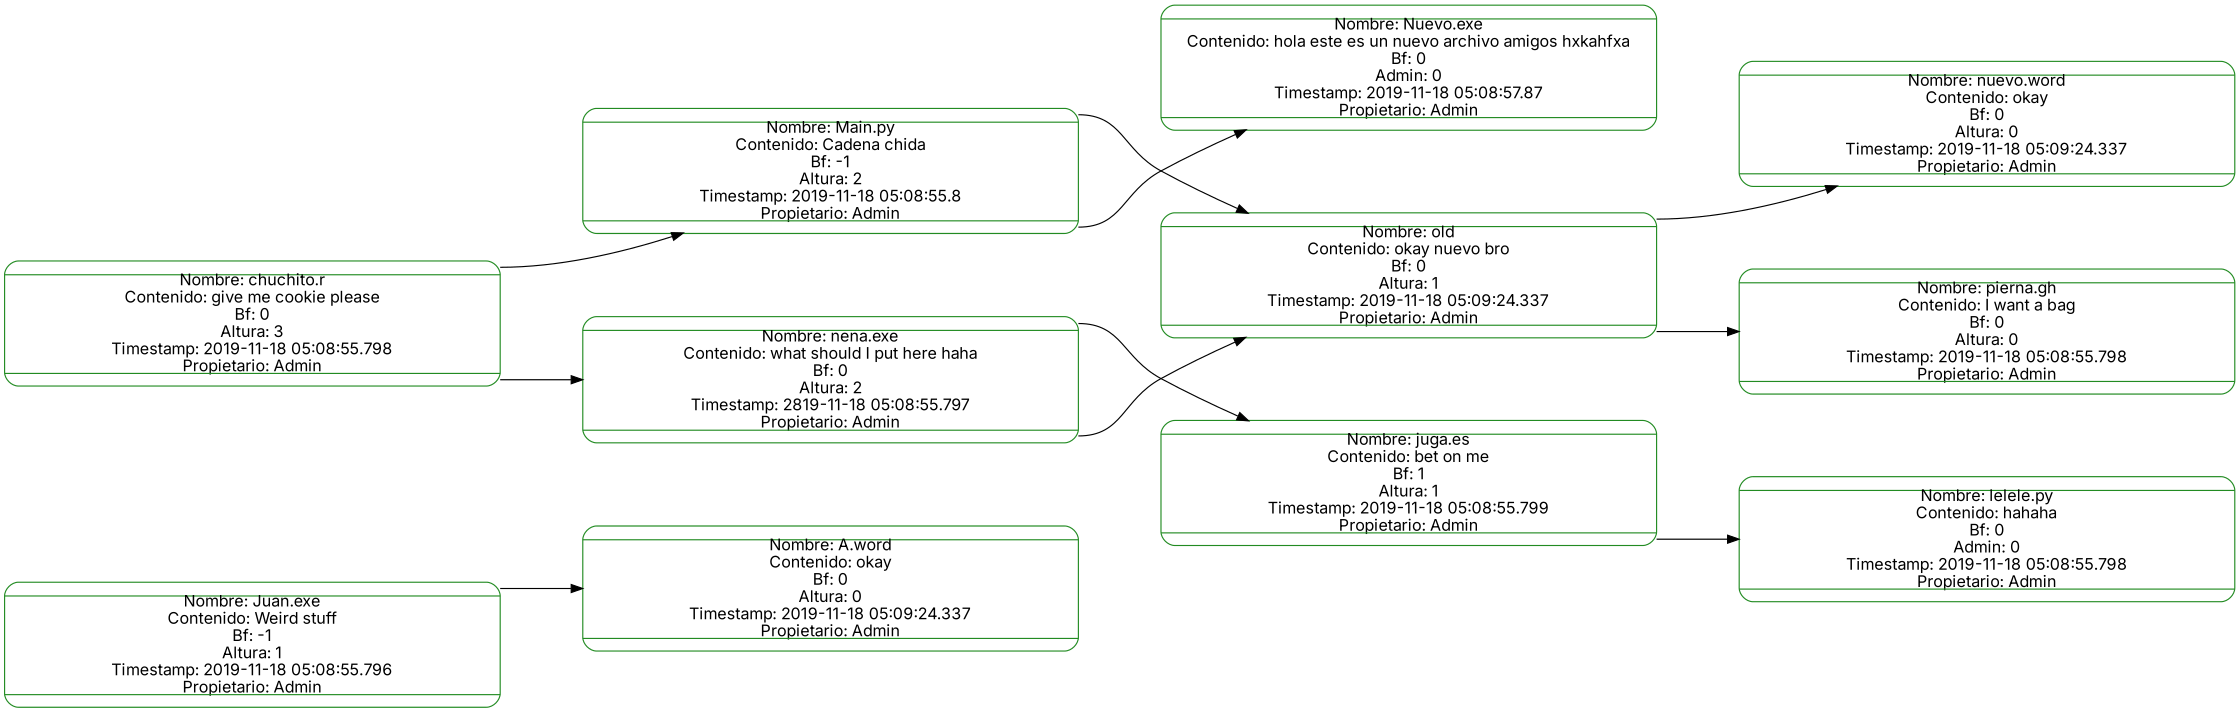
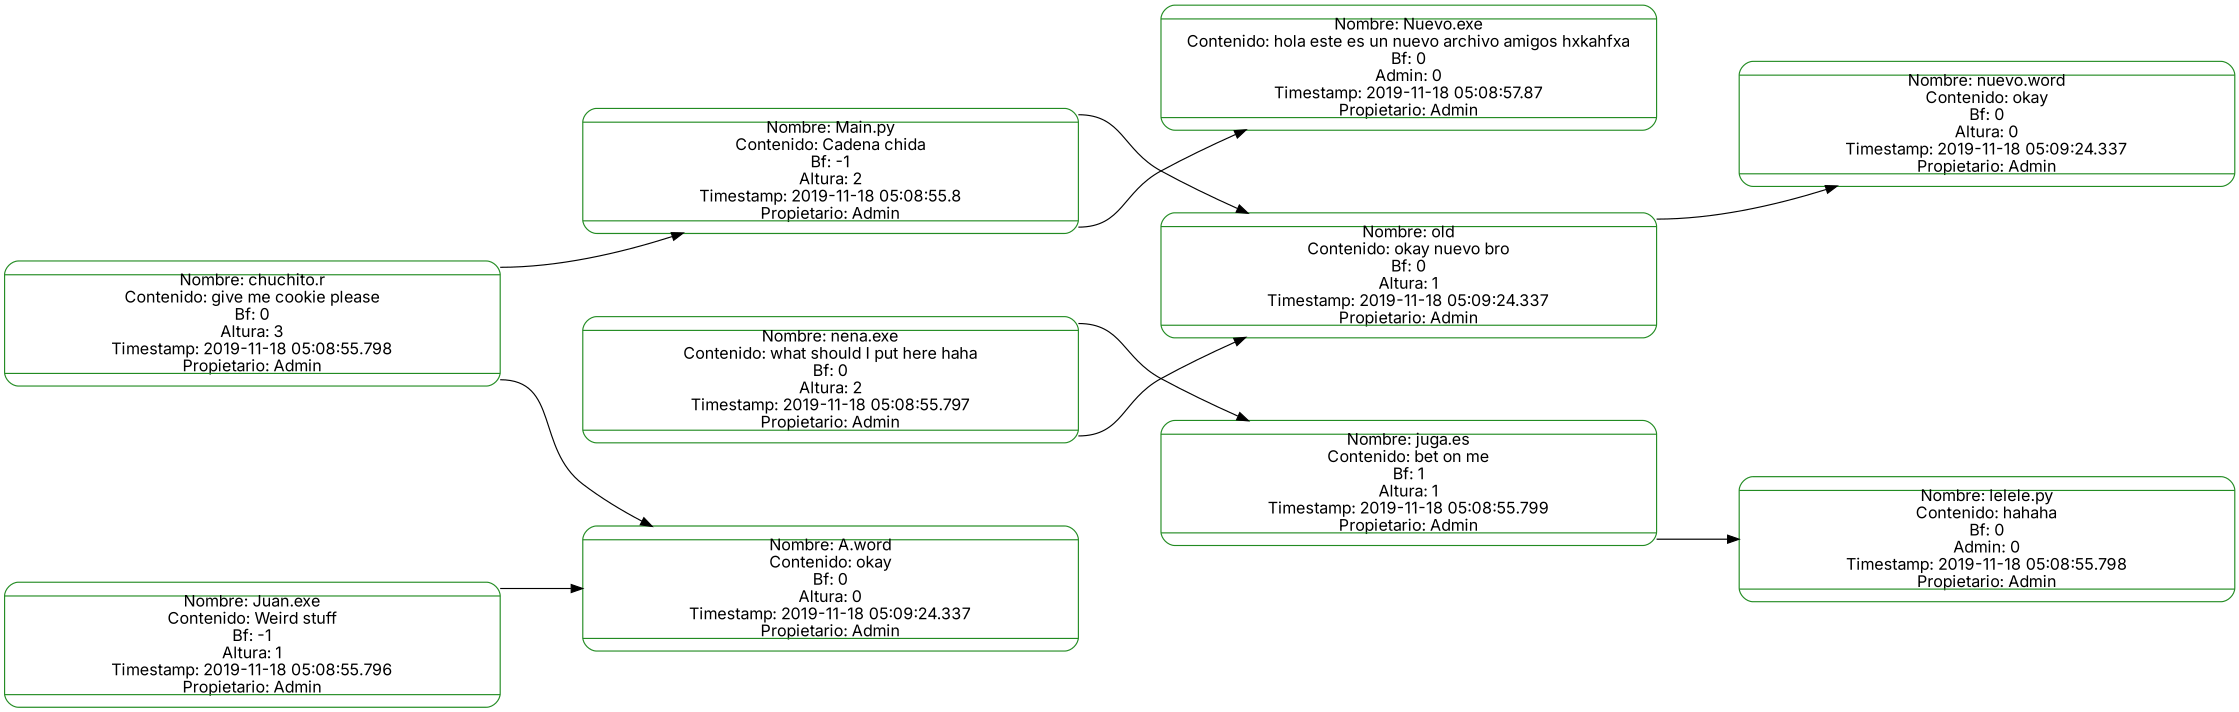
(1987, 332) -> none
(536, 380) -> (560, 456)
(831, 406) -> (831, 406)
